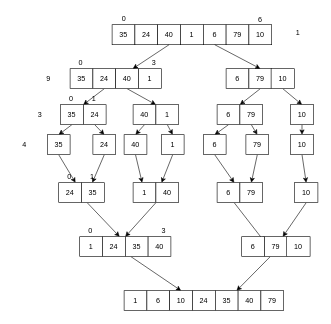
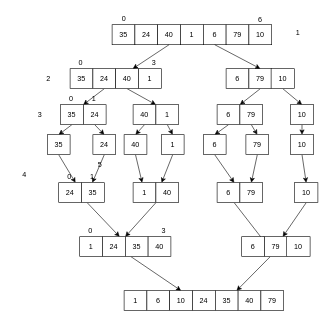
(48, 79) -> (48, 79)
(24, 145) -> (24, 175)
none -> (100, 165)
